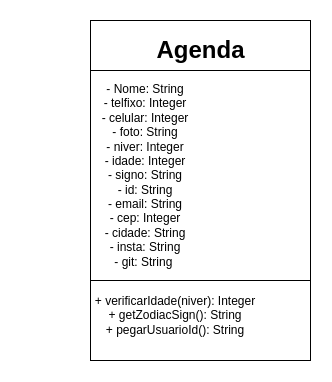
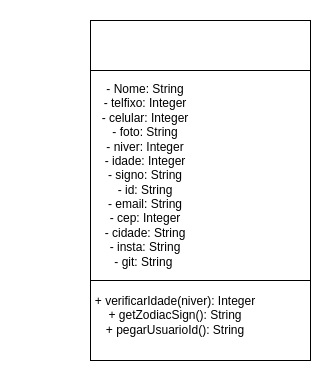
(201, 51) -> none
